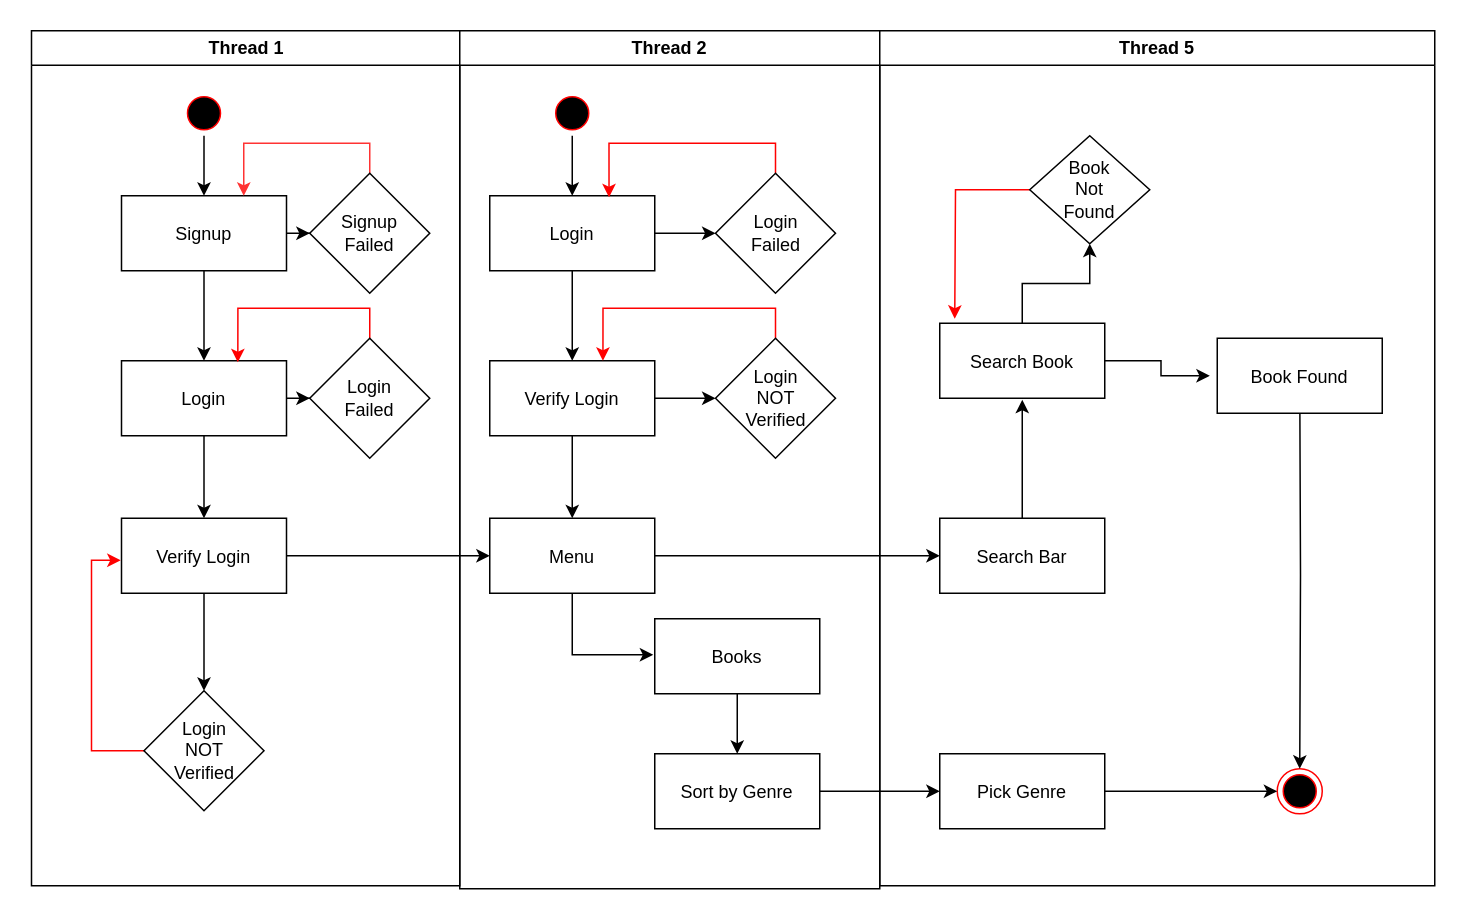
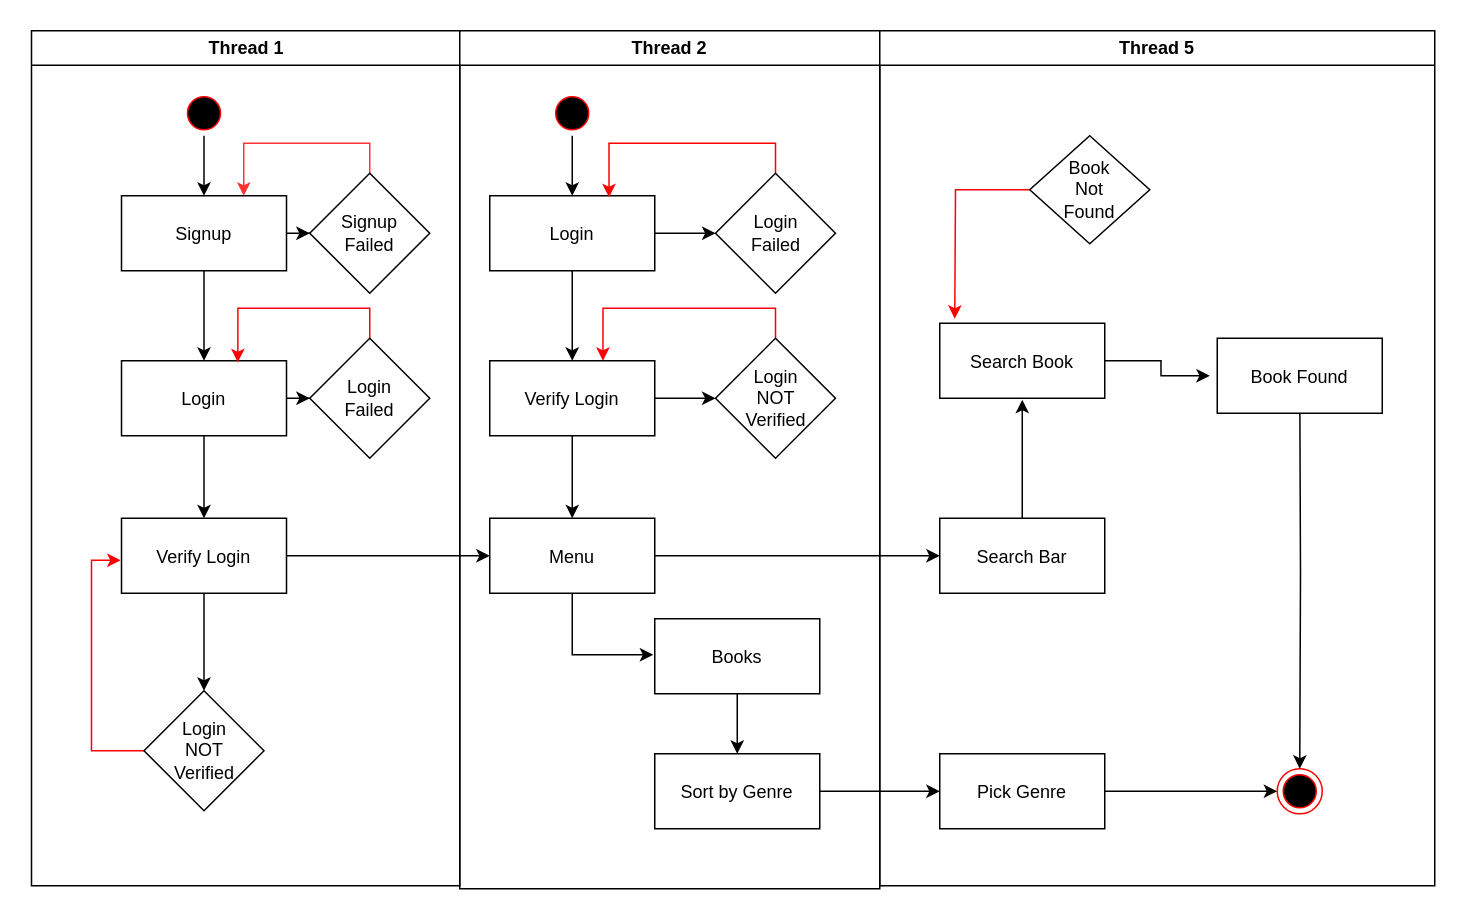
(1051, 284) -> none
